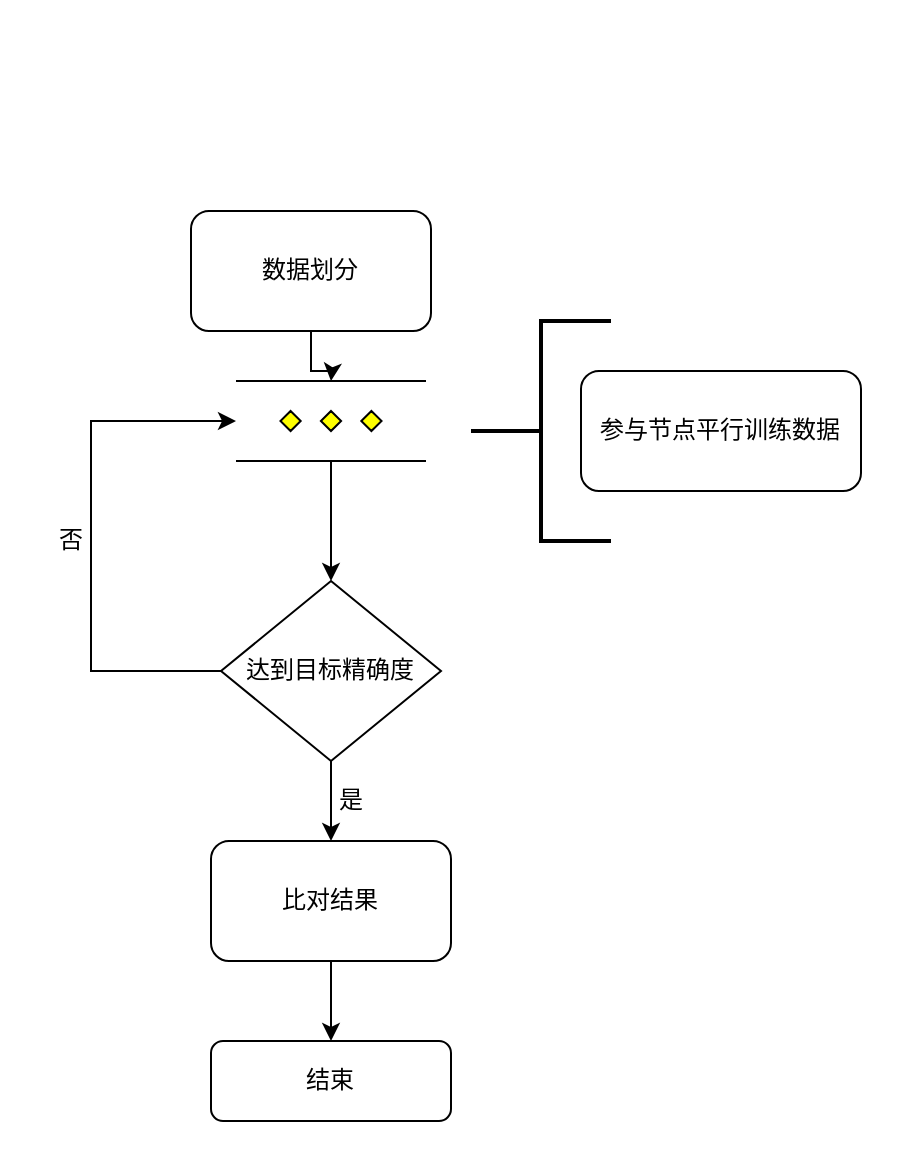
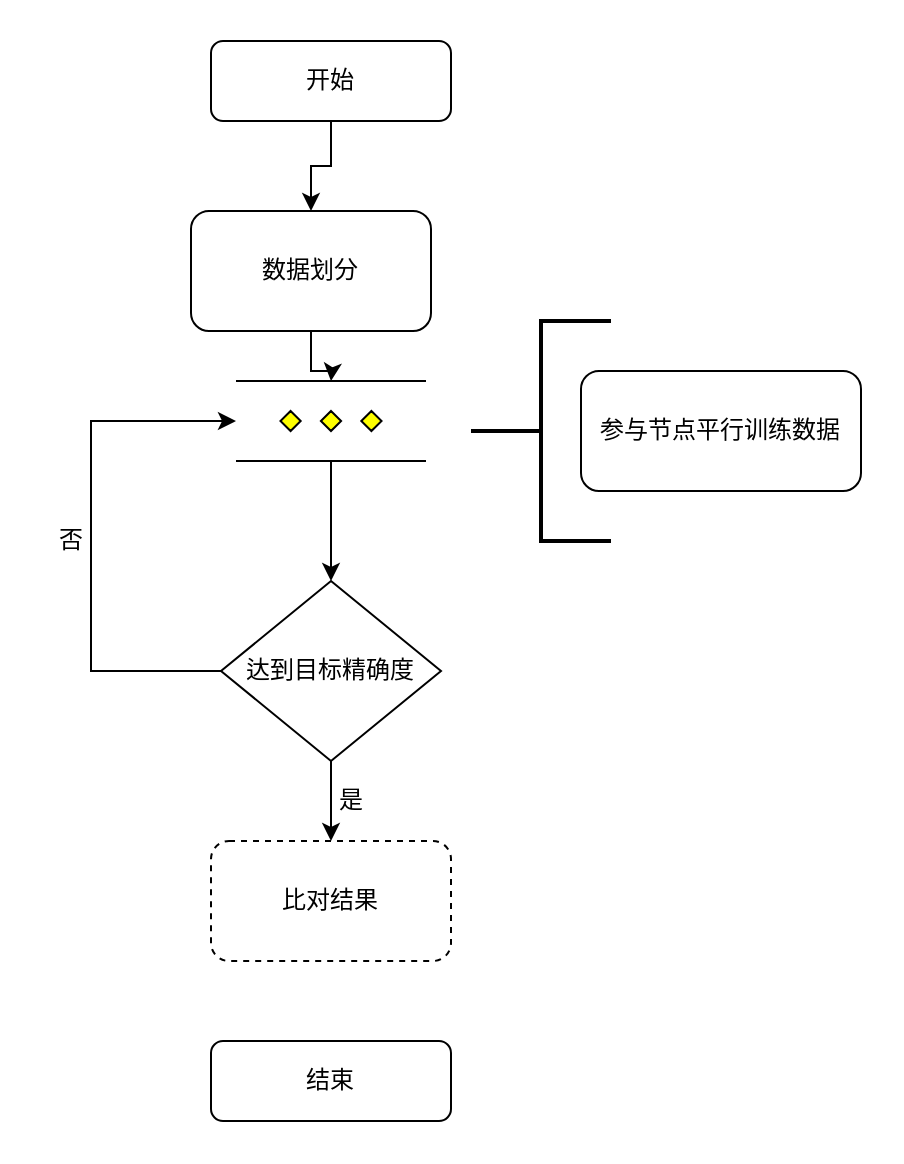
none -> (331, 81)
none -> (328, 166)
(331, 901) -> (331, 901)
(331, 994) -> none
